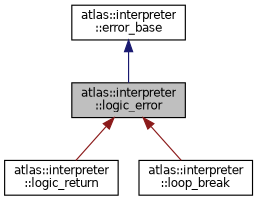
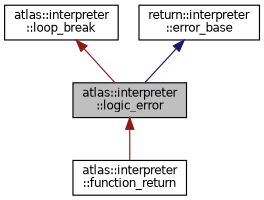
(129, 23) -> (199, 23)
(166, 143) -> (100, 66)
(61, 178) -> (130, 178)
